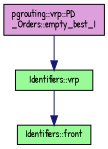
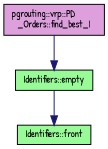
(54, 20) -> (54, 20)
(54, 80) -> (54, 80)
